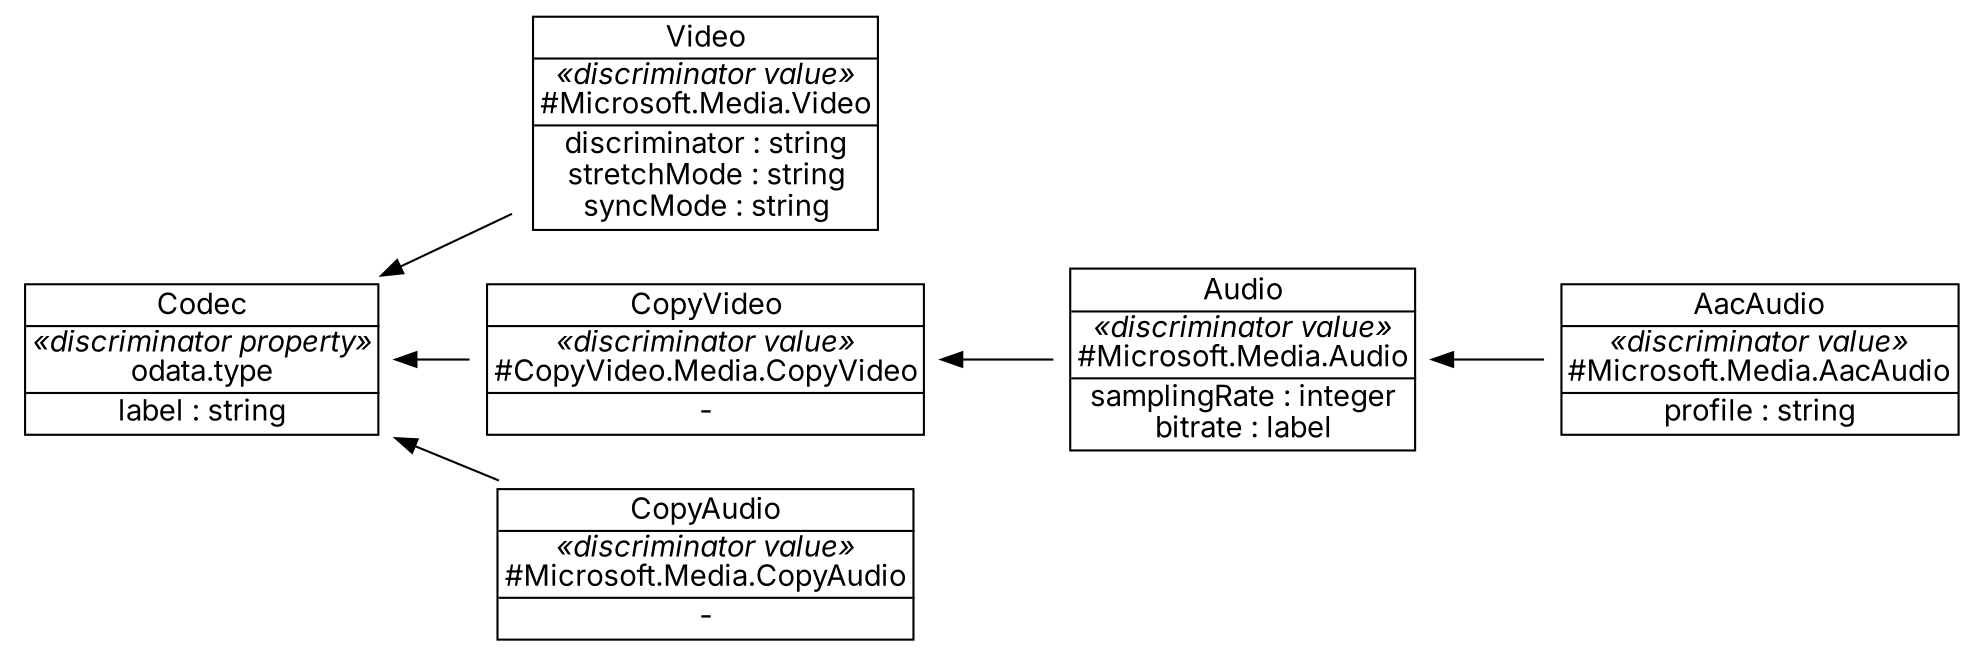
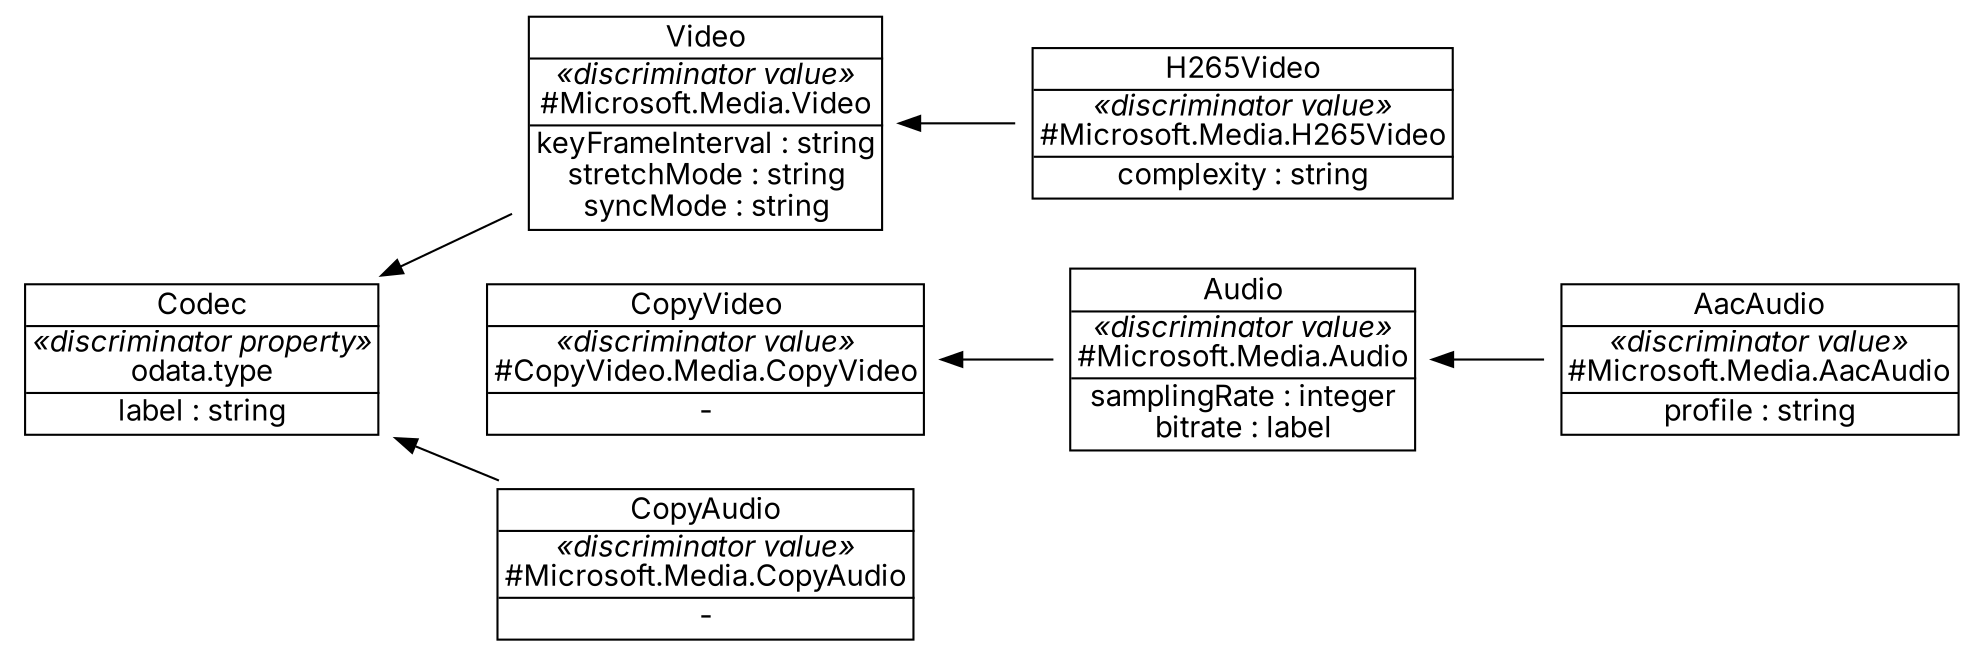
none -> (1243, 123)
(707, 144) -> (707, 144)
(443, 360) -> none
